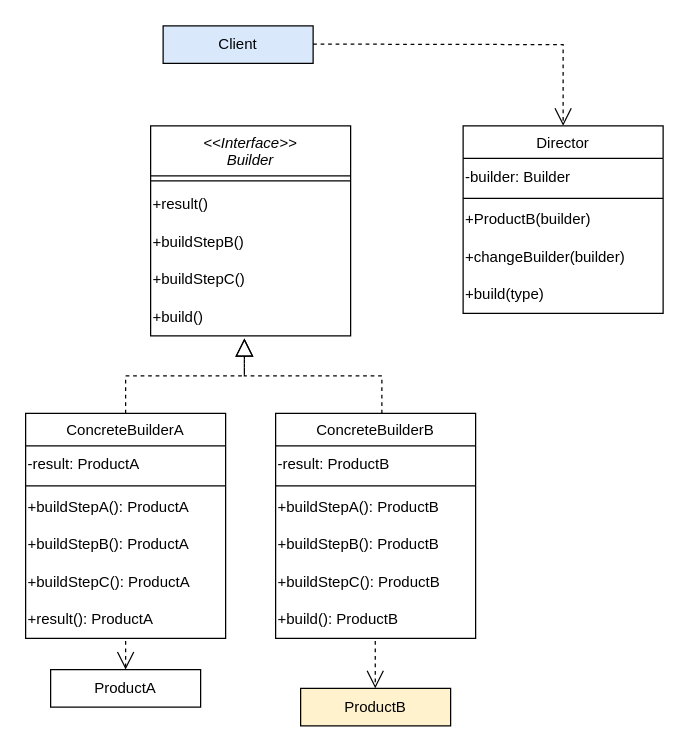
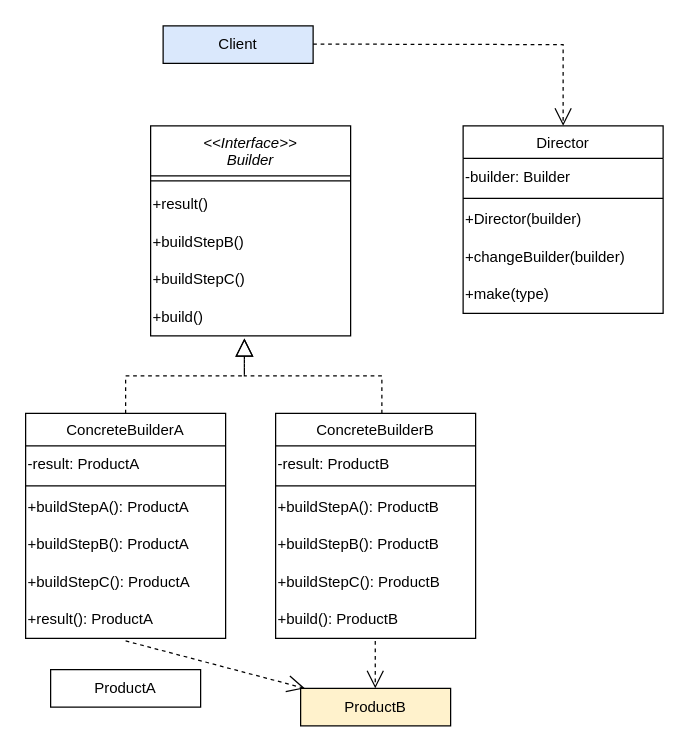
(537, 219) -> (535, 219)
(512, 294) -> (512, 294)
(126, 653) -> (214, 664)
